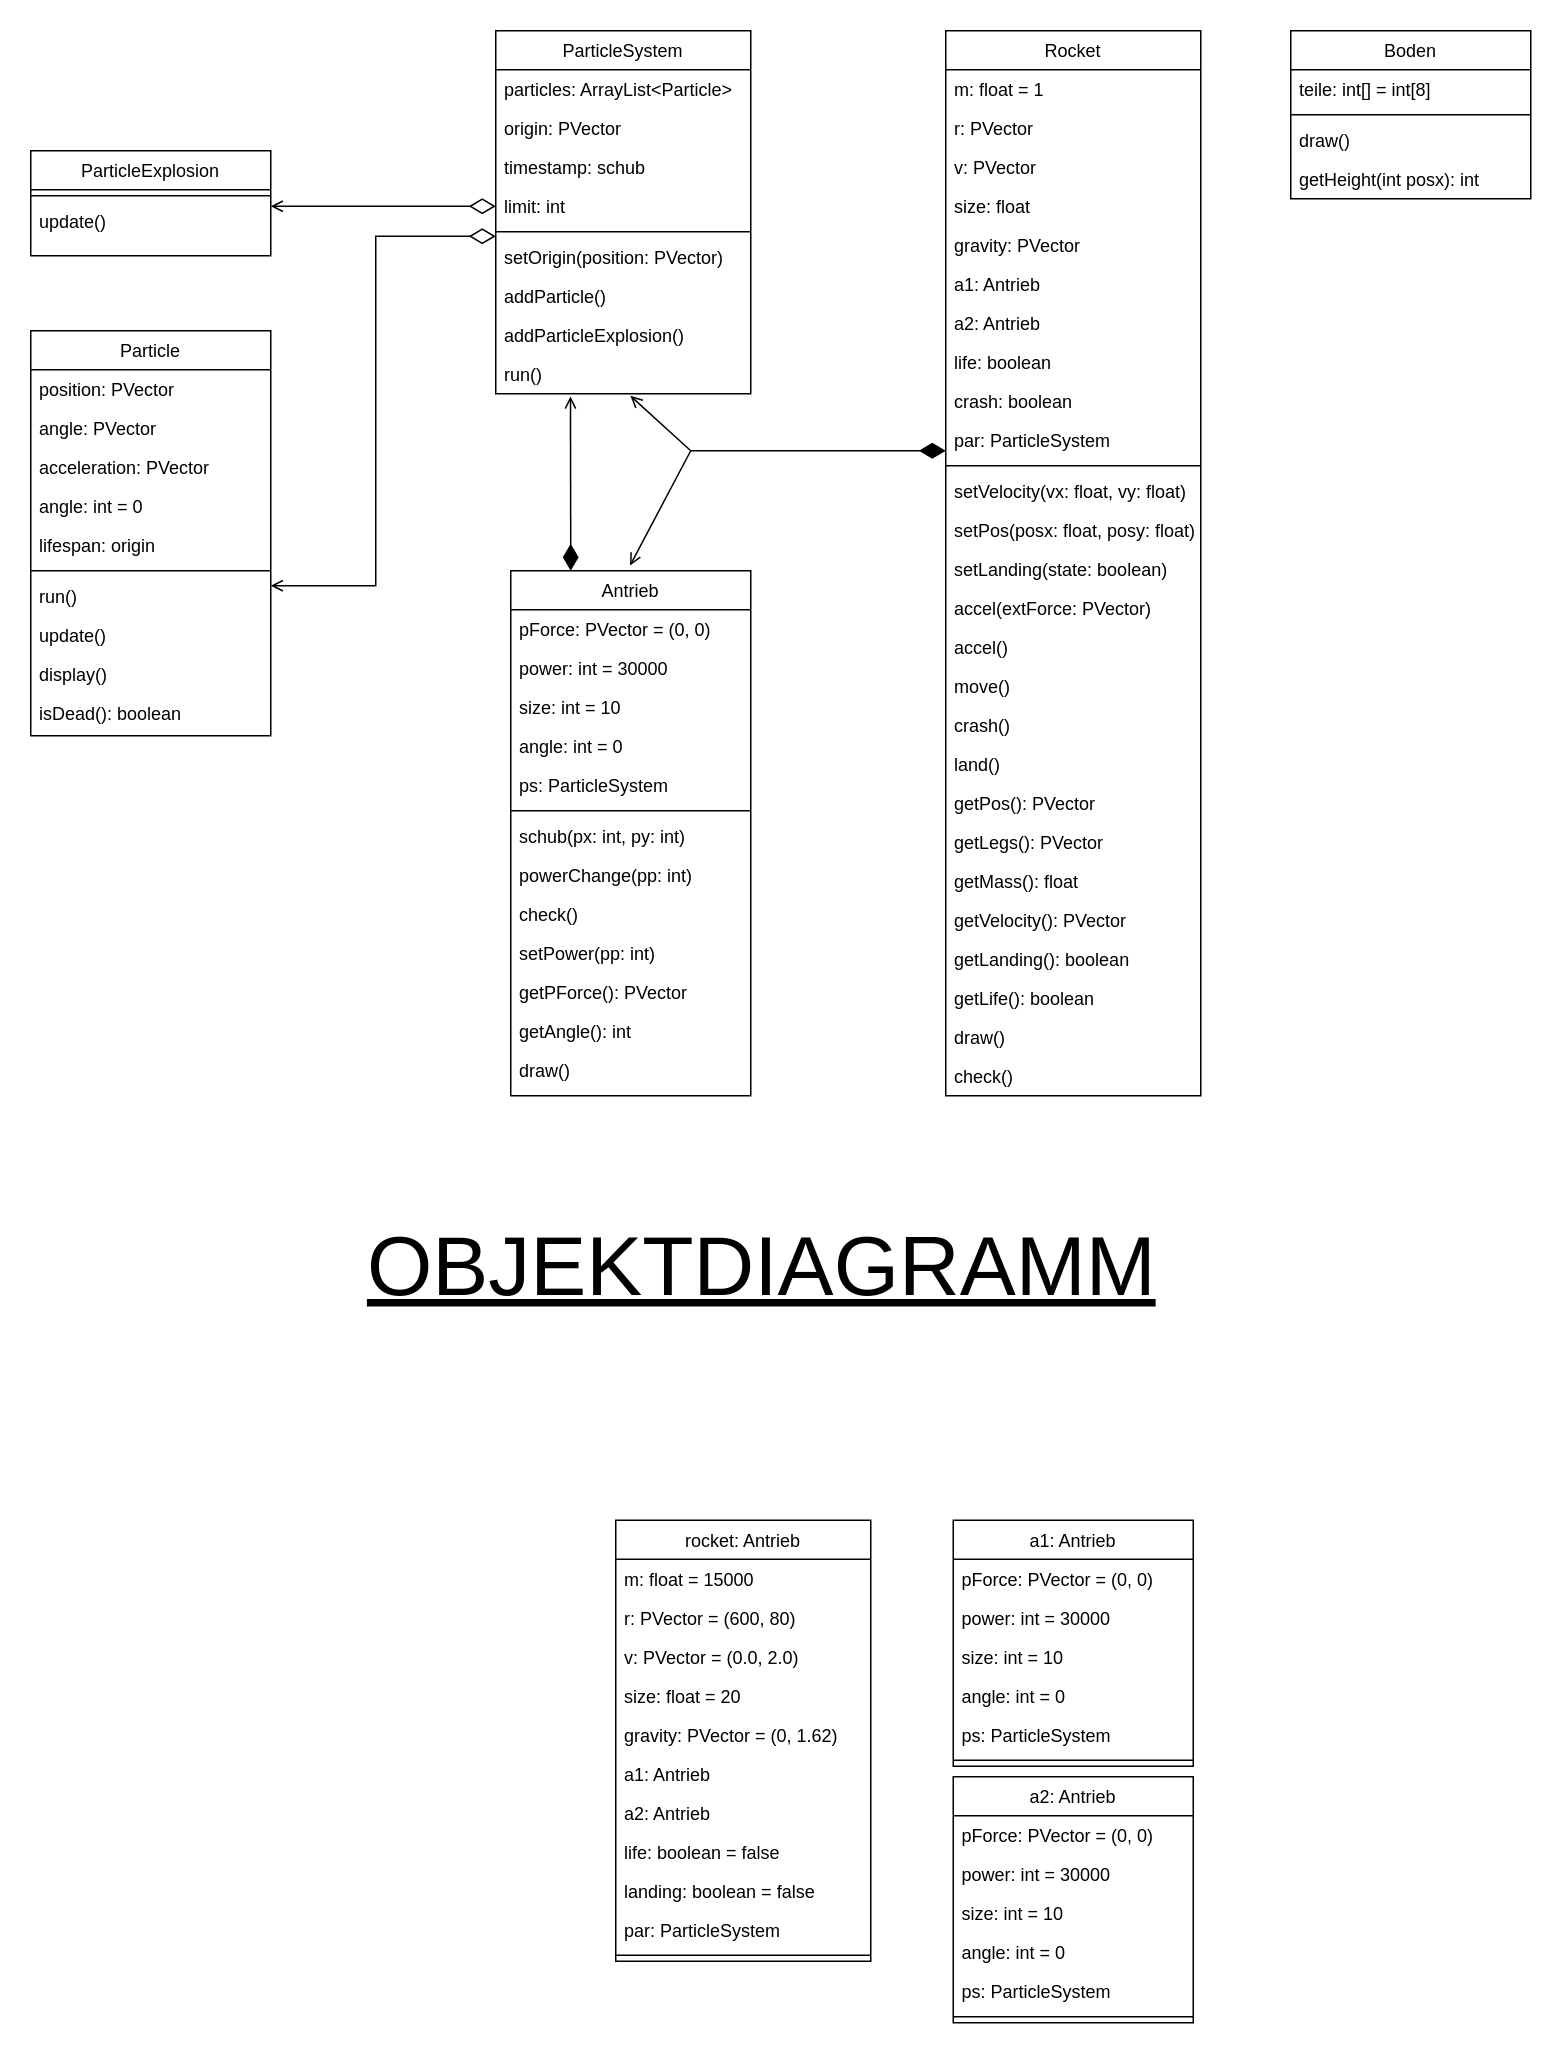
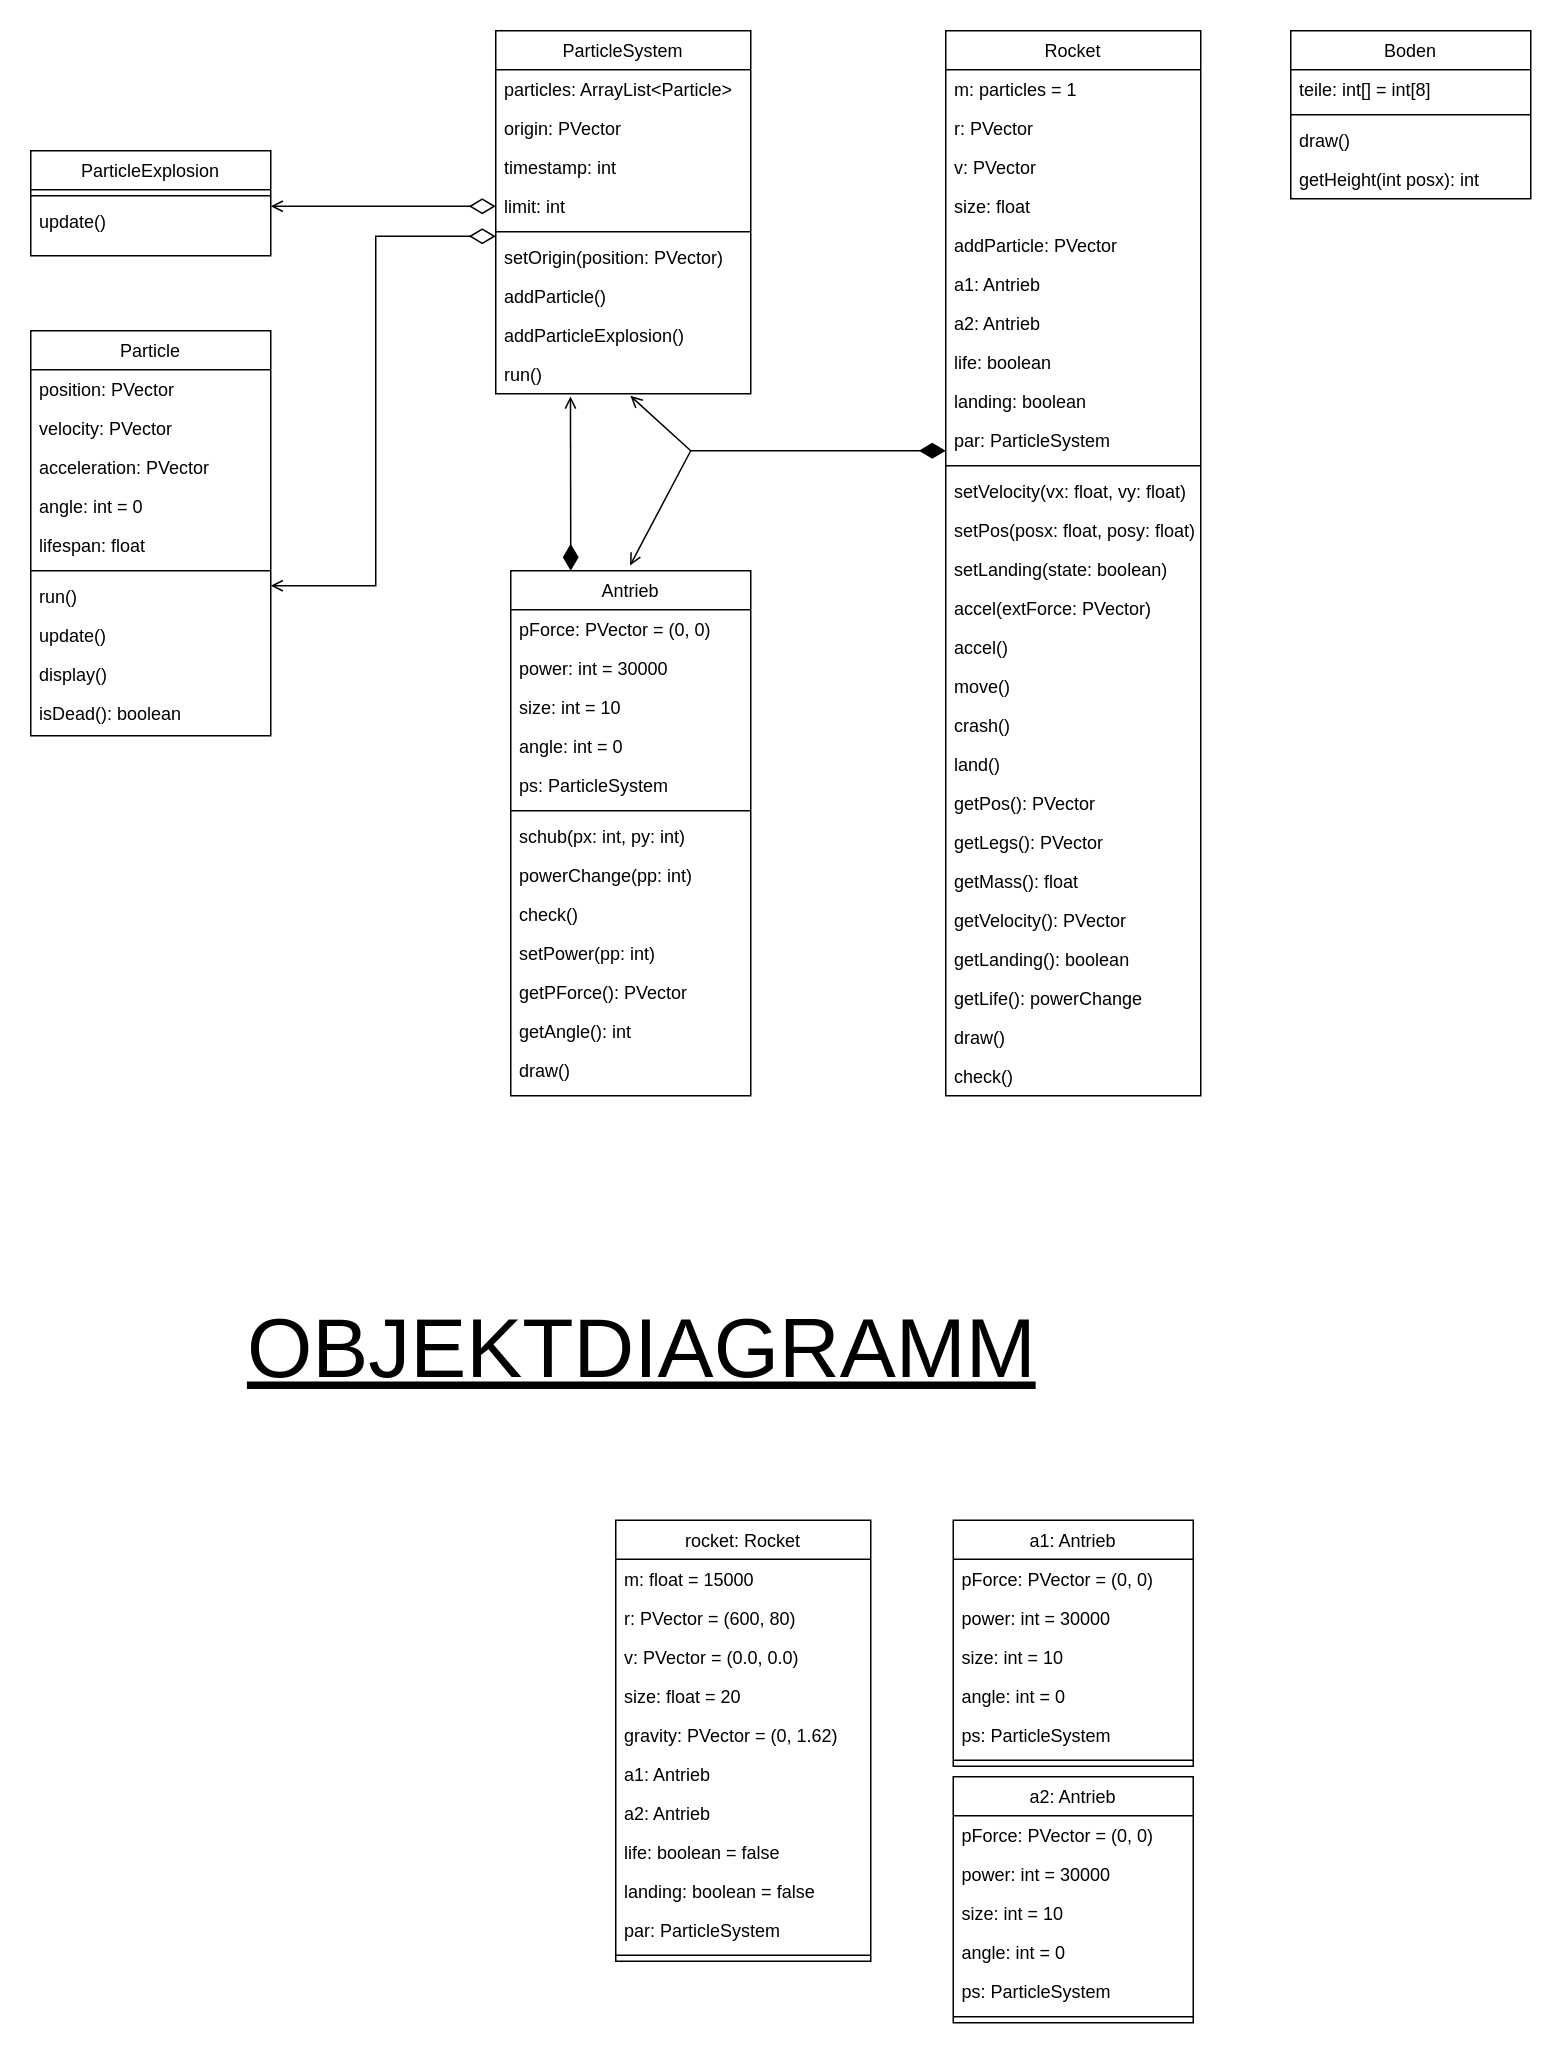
(1003, 90) -> (1021, 90)
(578, 168) -> (565, 168)
(1028, 246) -> (1045, 246)
(1018, 402) -> (1023, 402)
(103, 429) -> (115, 429)
(106, 546) -> (103, 546)
(1035, 999) -> (1058, 999)
(761, 1265) -> (641, 1348)
(743, 1541) -> (743, 1541)
(721, 1658) -> (721, 1658)
